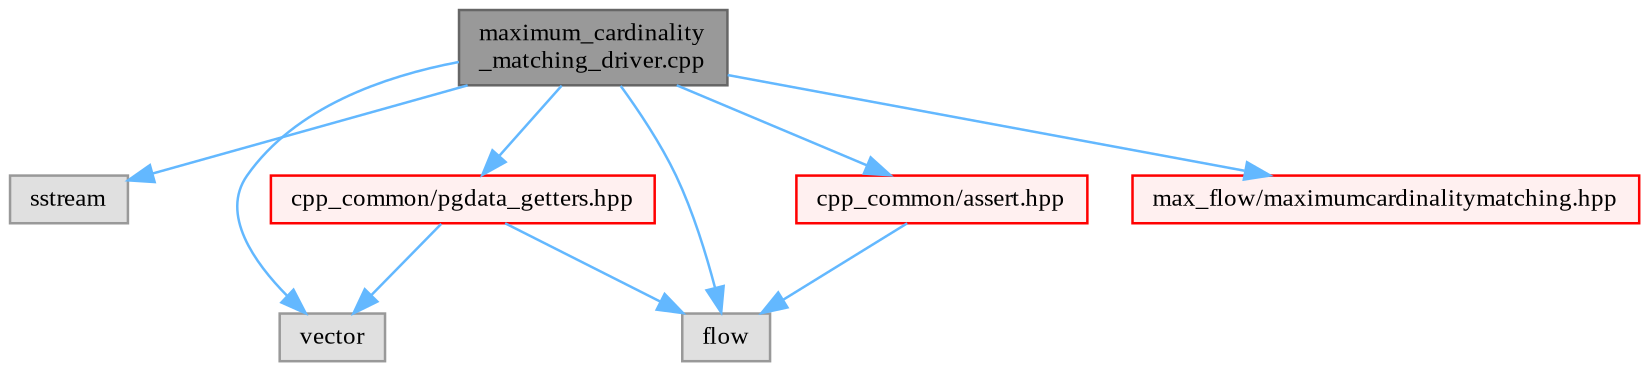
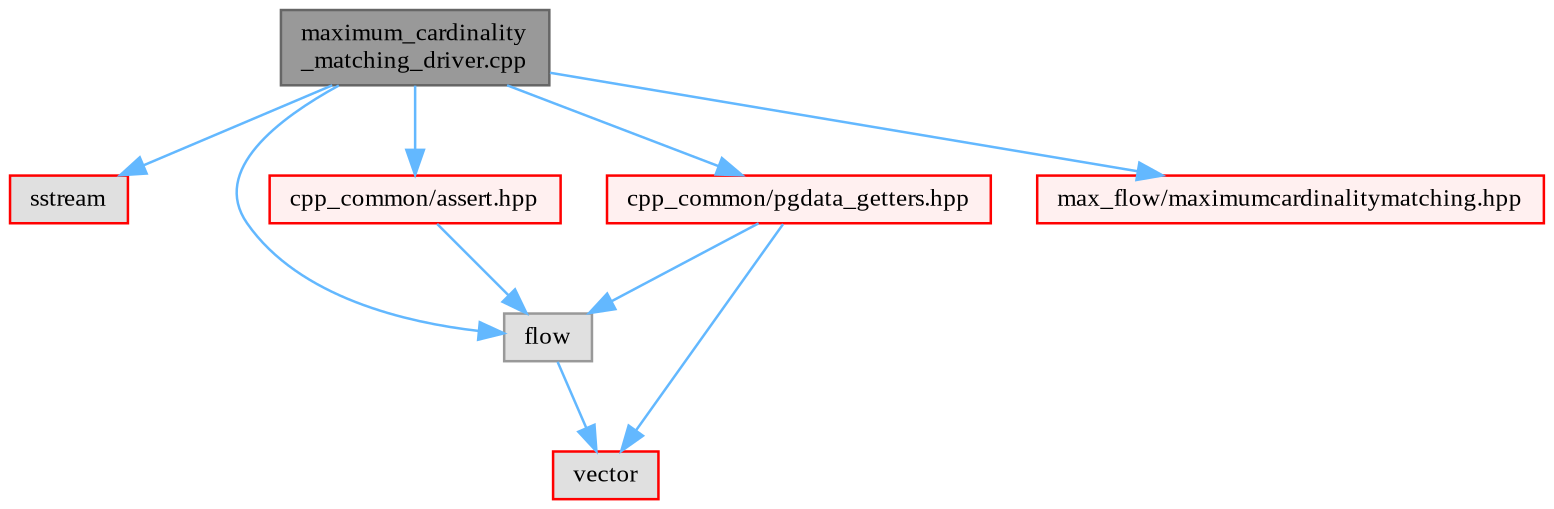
(257, 163) -> (572, 395)
(69, 199) -> (69, 199)
(332, 337) -> (606, 475)
